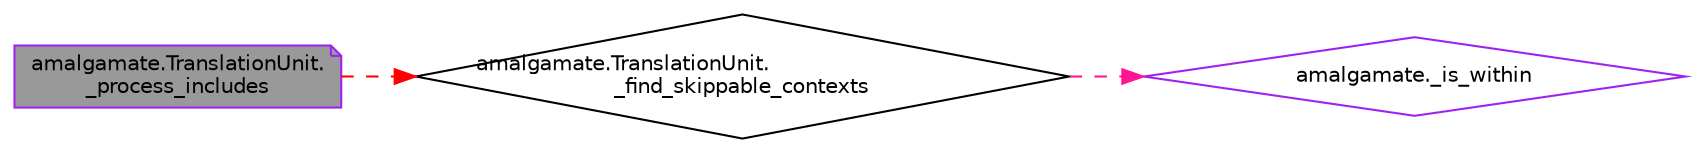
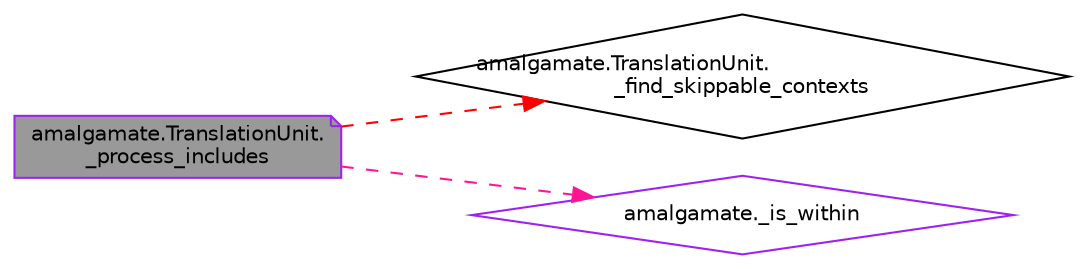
(1096, 77) -> (457, 181)
